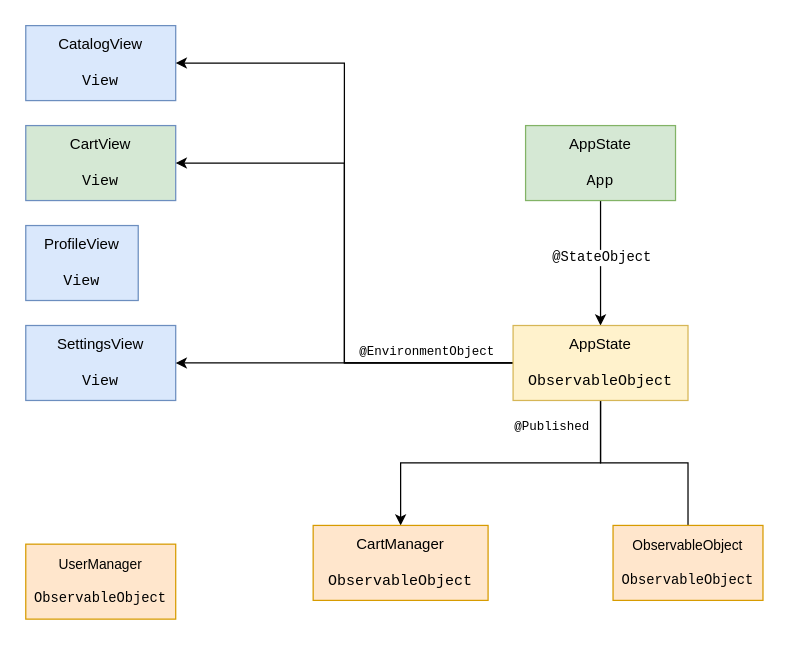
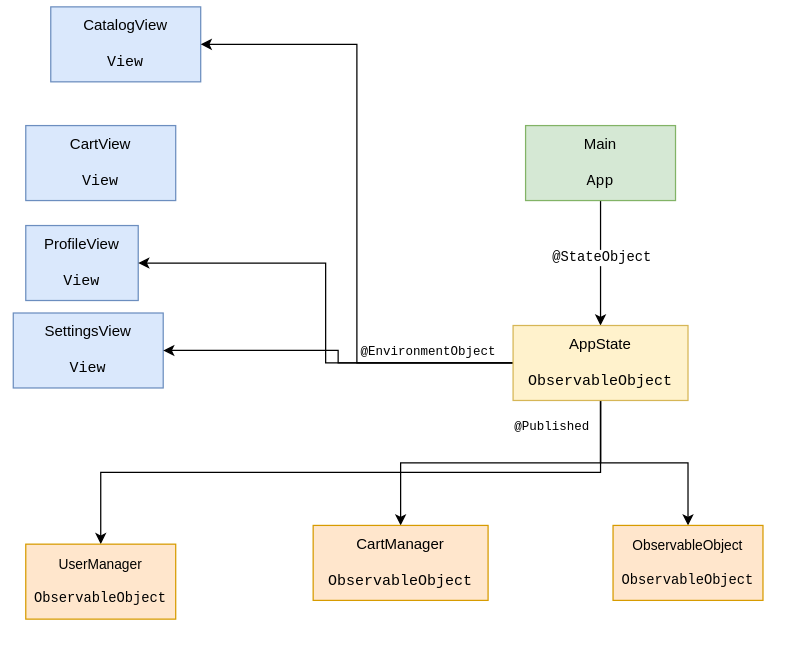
(101, 63) -> (126, 44)
(101, 163) -> (101, 163)
(263, 163) -> none
(601, 163) -> (601, 163)
none -> (285, 263)
(101, 363) -> (88, 351)
none -> (323, 473)
(688, 519) -> (688, 516)
